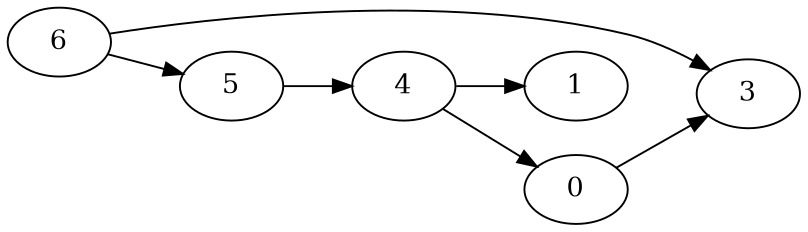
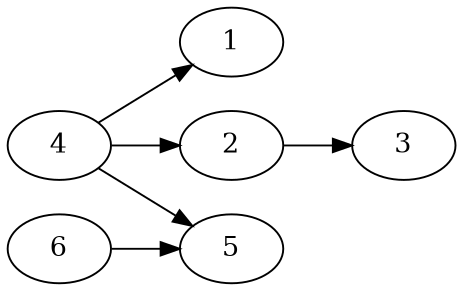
(404, 11) -> none
(308, 86) -> (137, 192)
(576, 189) -> (232, 145)
